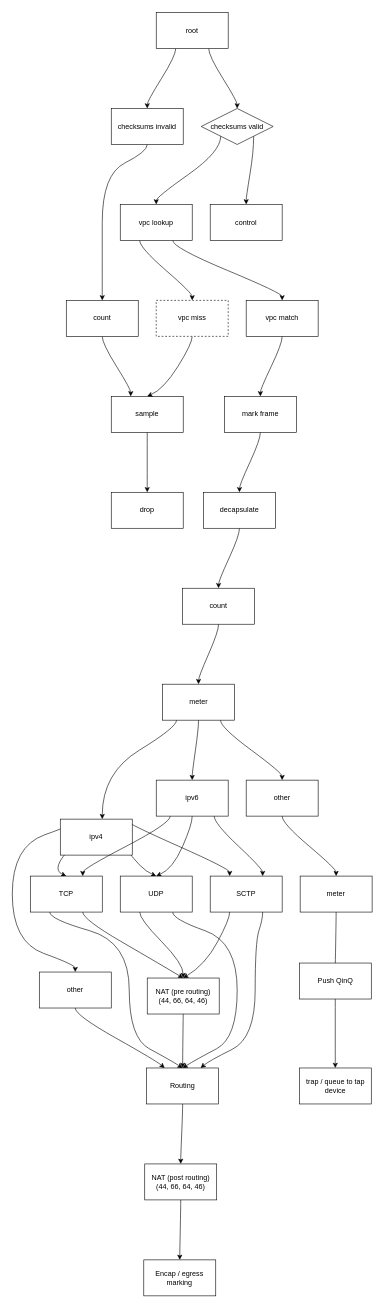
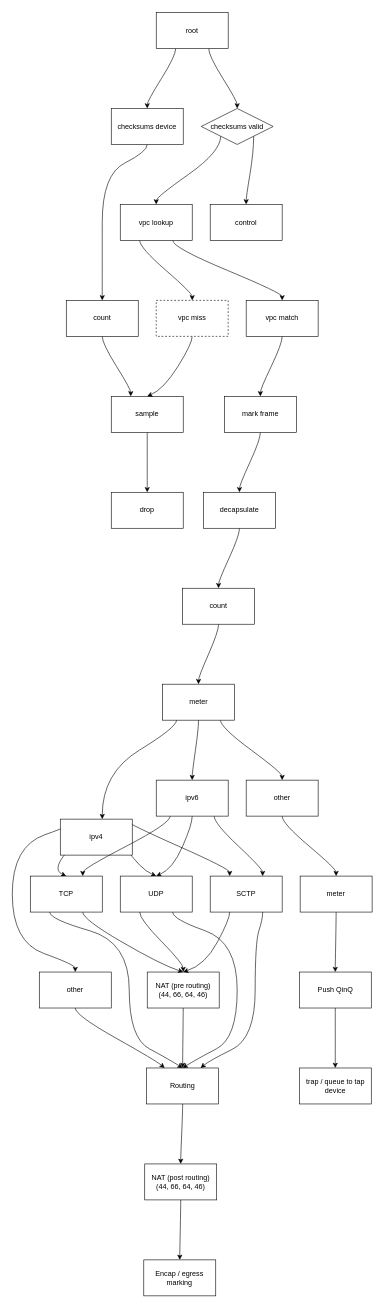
(147, 126) -> (147, 126)
(335, 981) -> (335, 990)
(183, 996) -> (183, 990)
